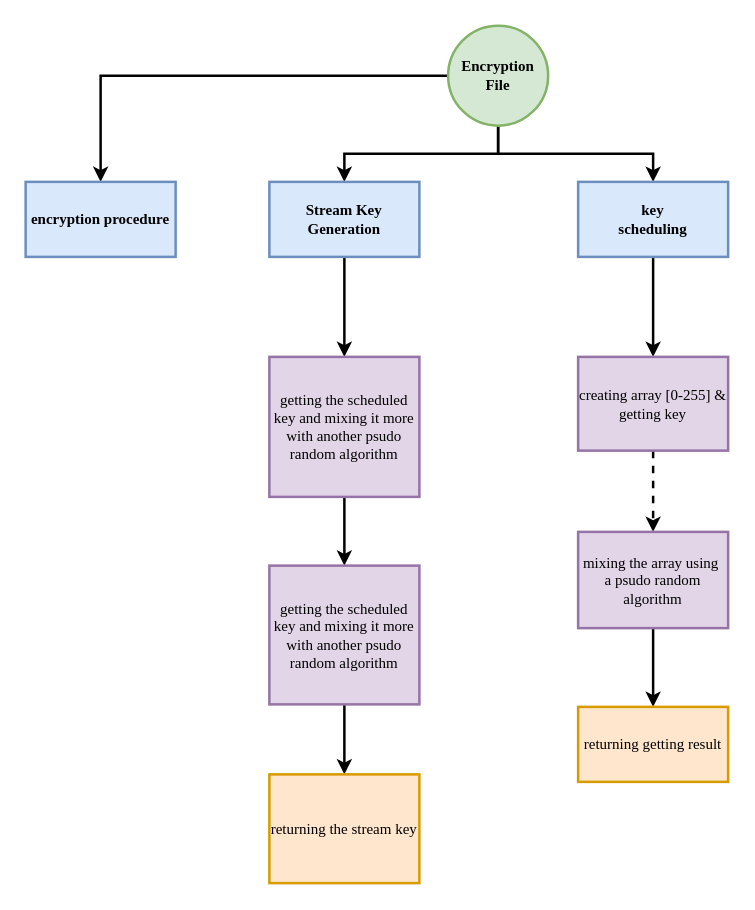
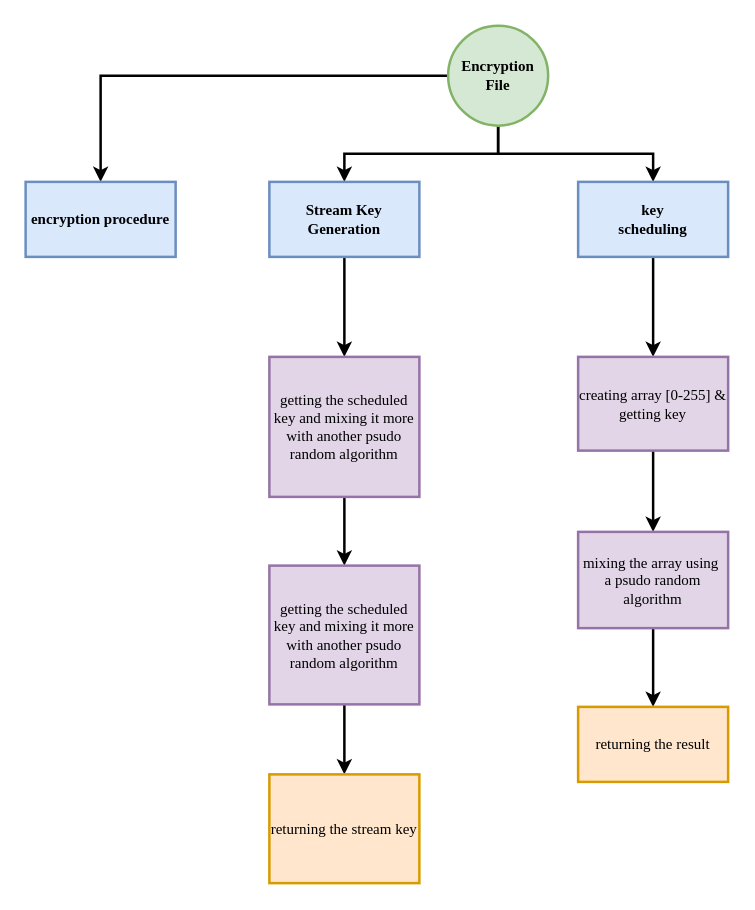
(653, 488) -> (653, 488)
(653, 744) -> (653, 744)
